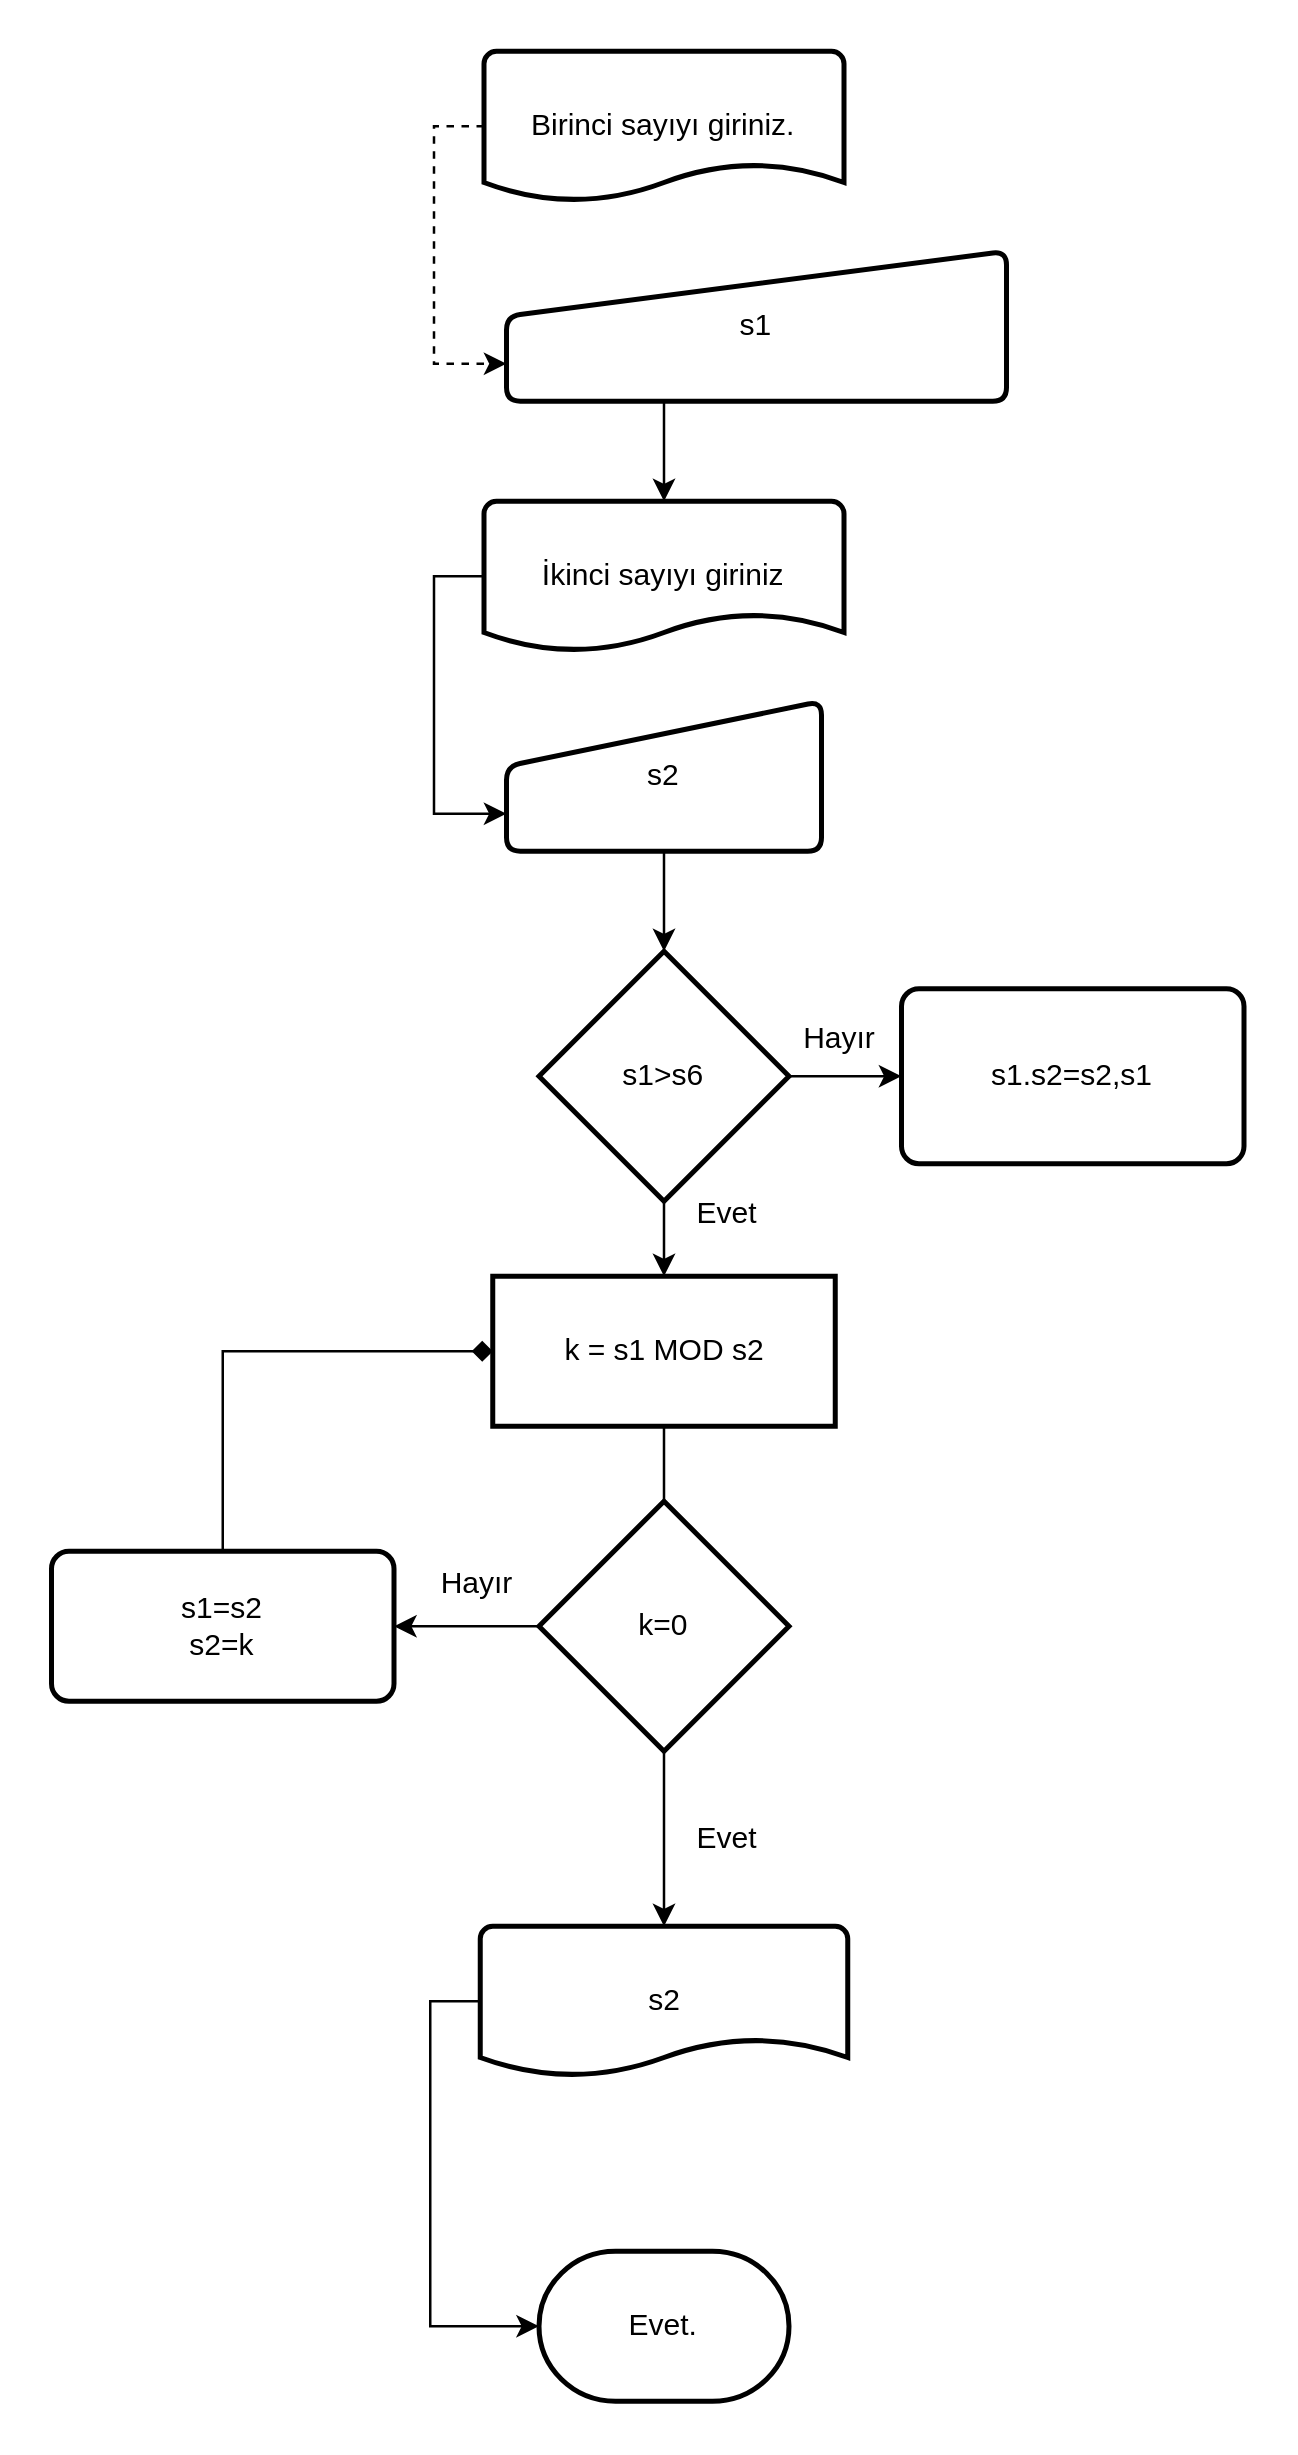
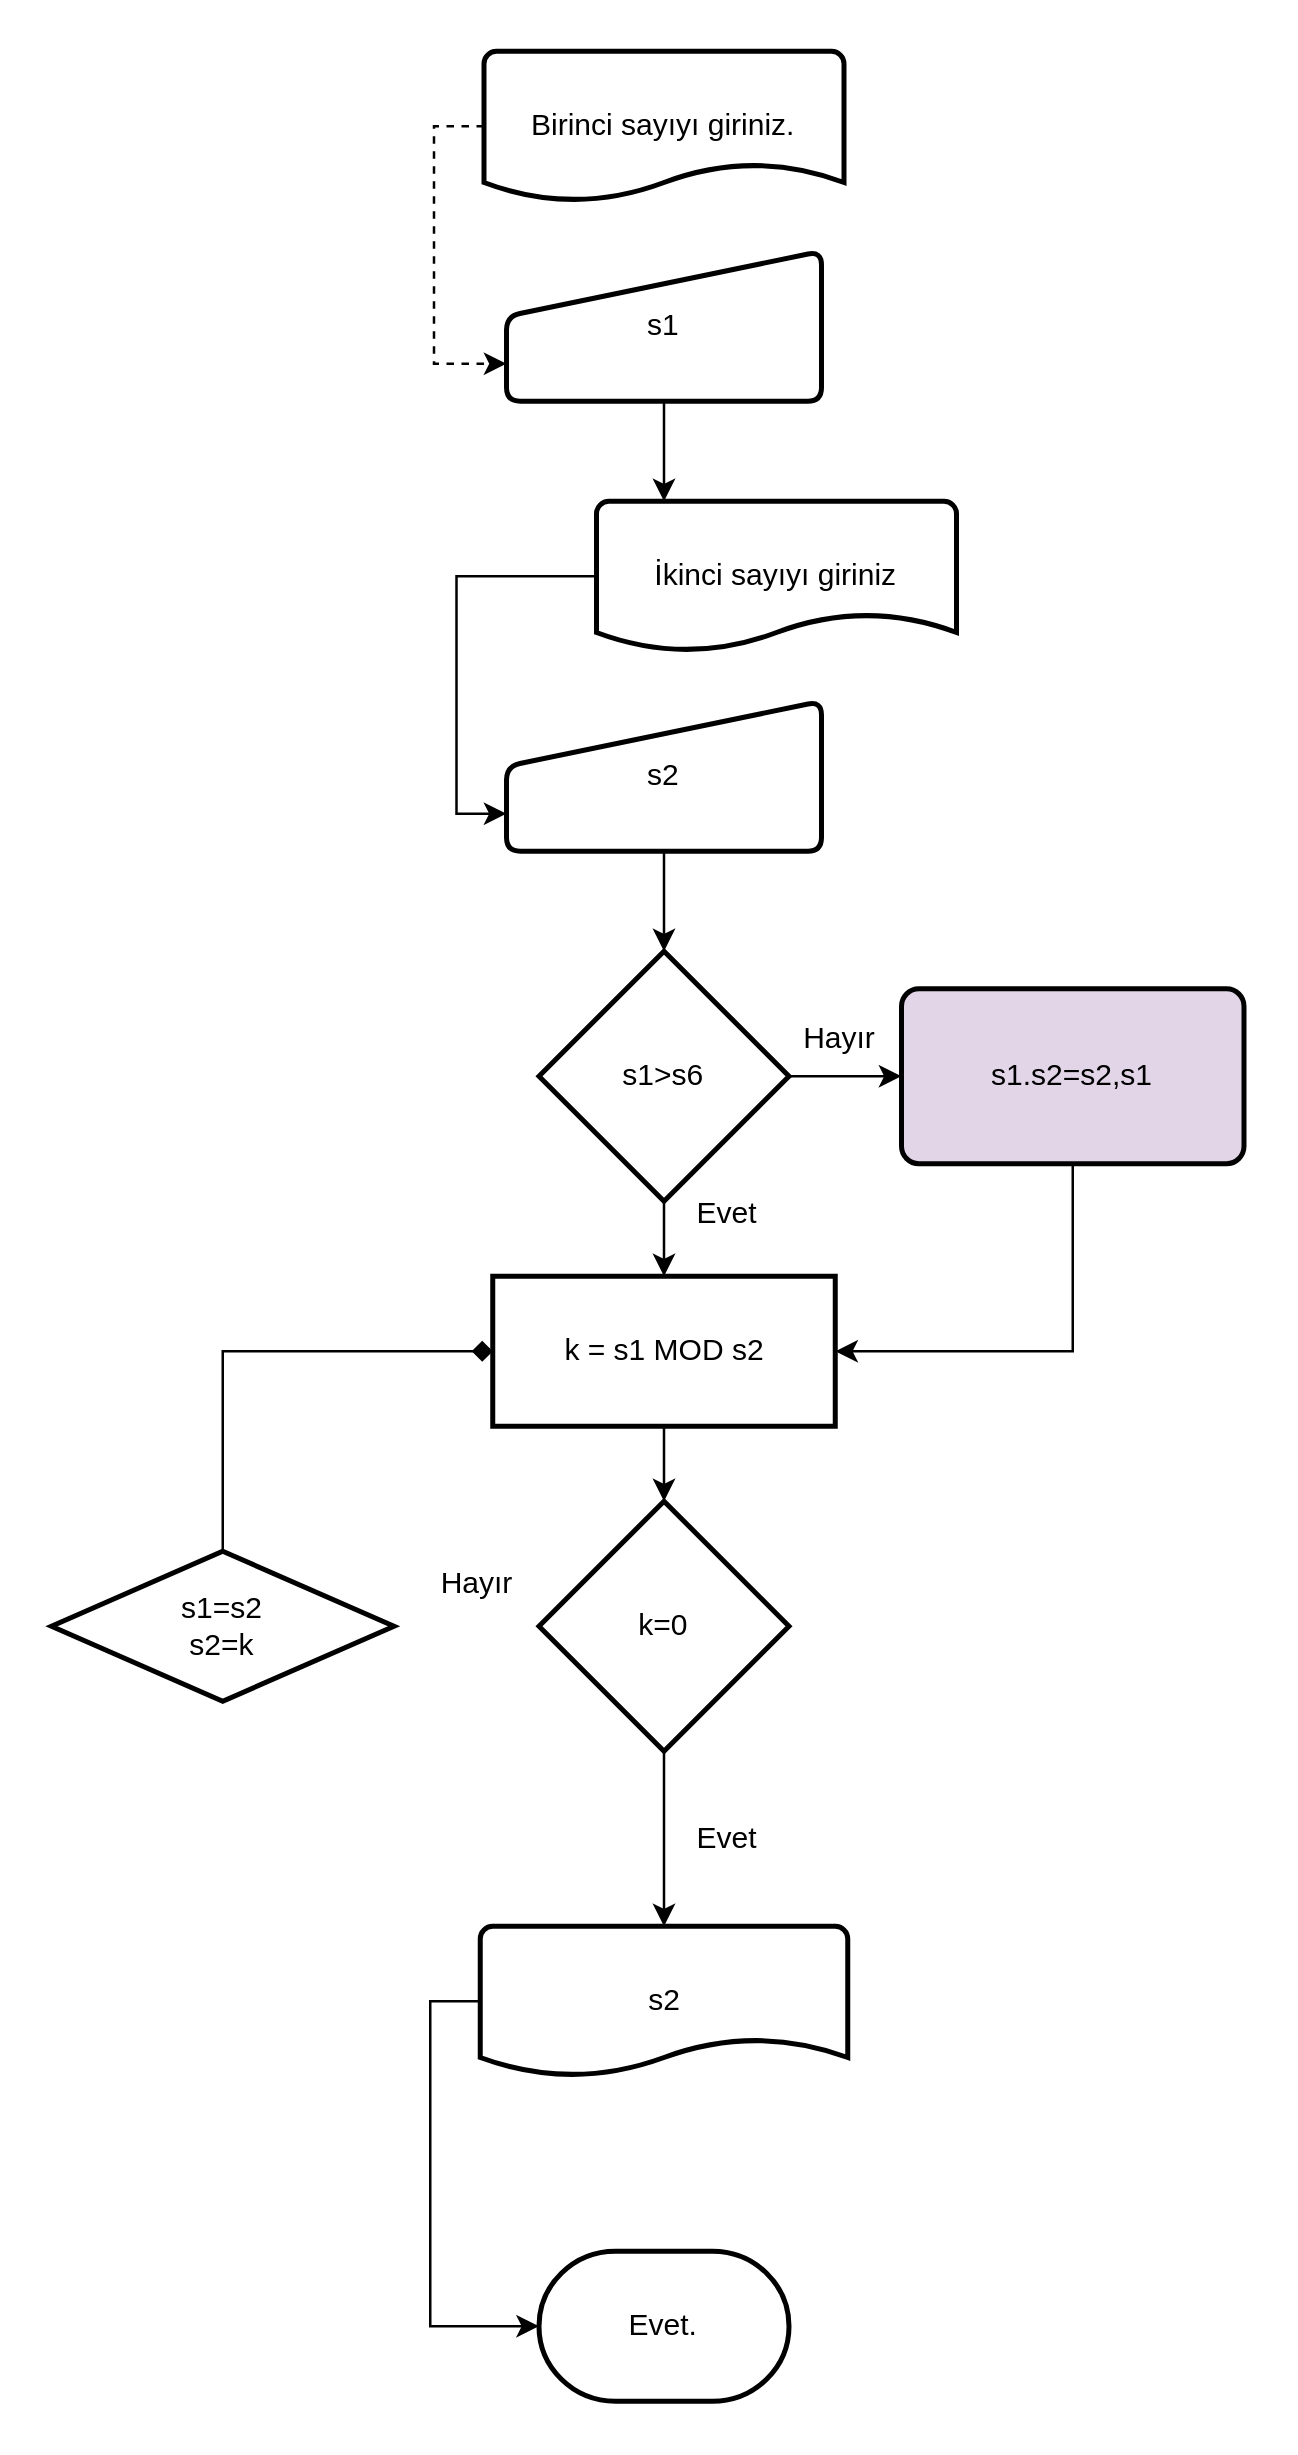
(756, 326) -> (664, 326)
(664, 576) -> (776, 576)
(1073, 1076) -> (1073, 1076)
none -> (1055, 1351)
(664, 1490) -> (664, 1483)
(223, 1626) -> (223, 1626)
(474, 1626) -> none
